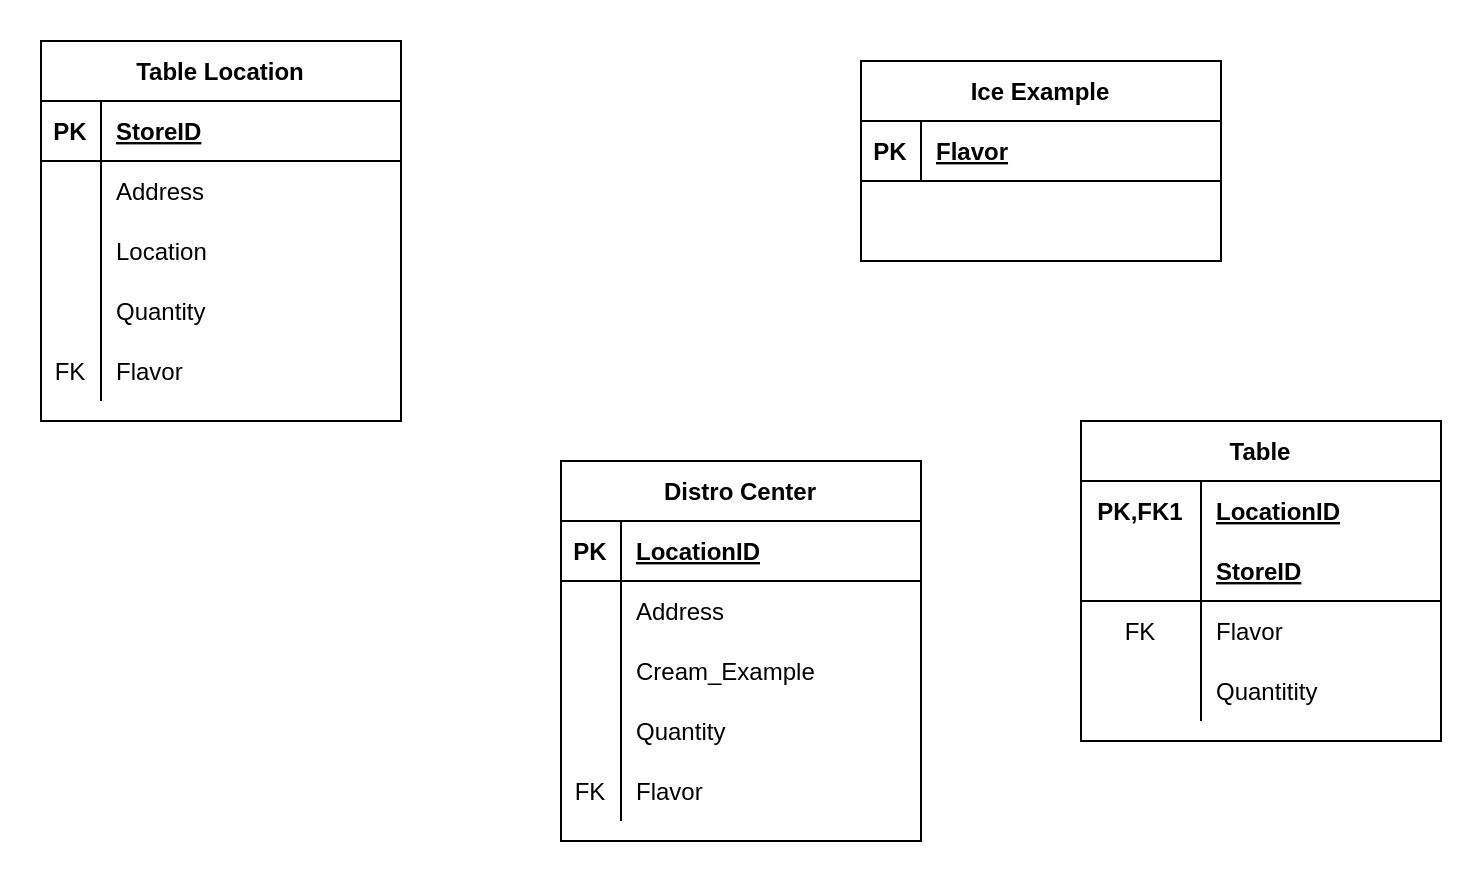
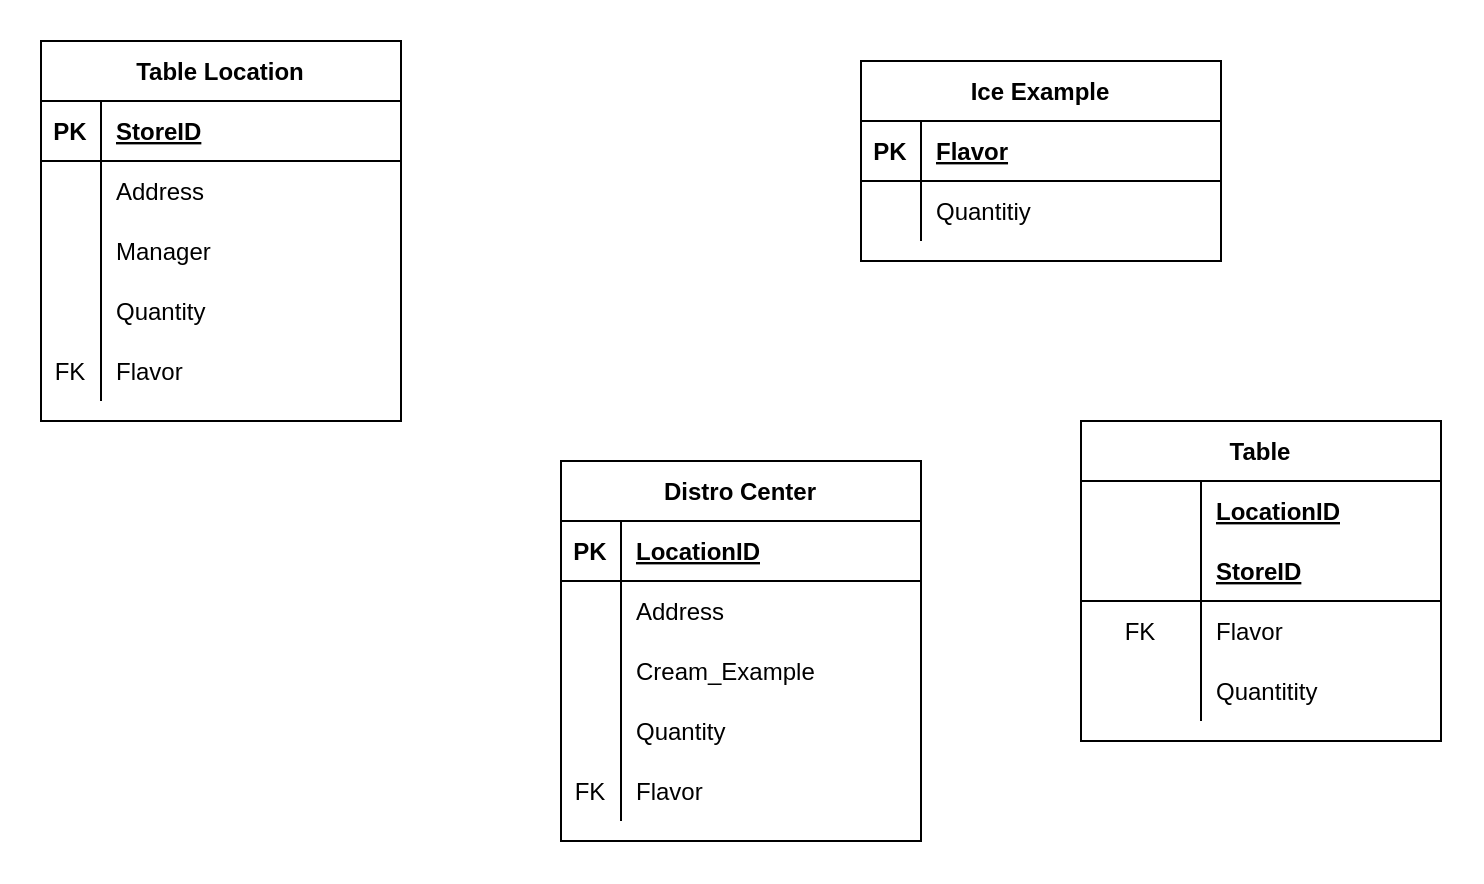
none -> (1071, 211)
(167, 252) -> (163, 252)
(1141, 511) -> none
